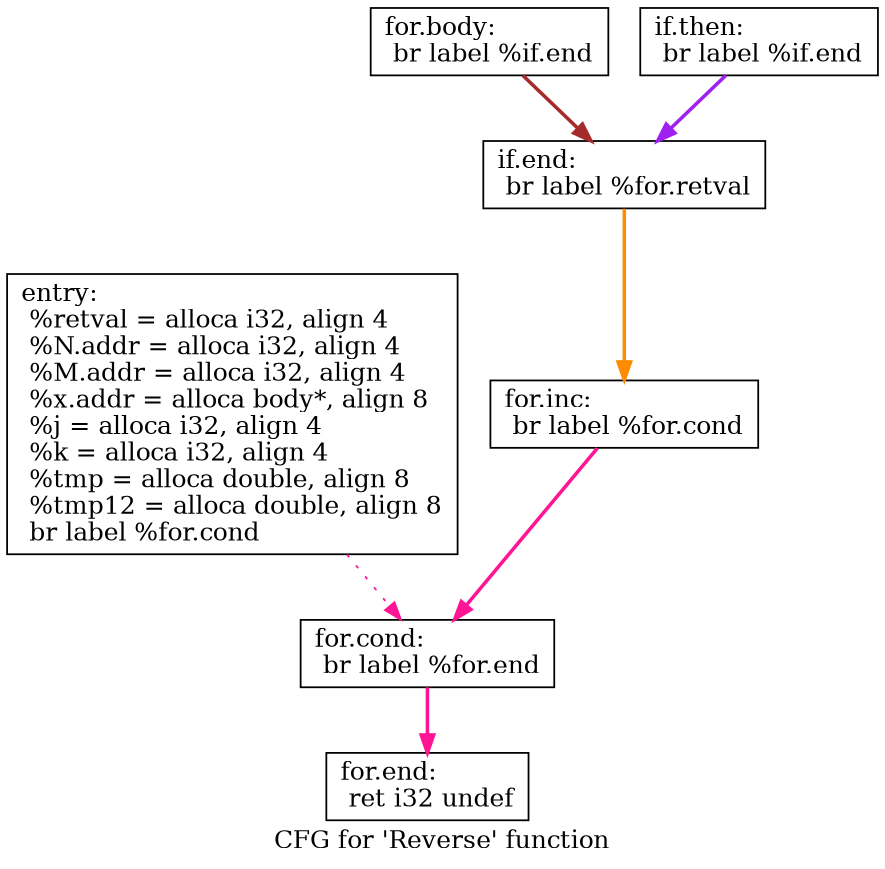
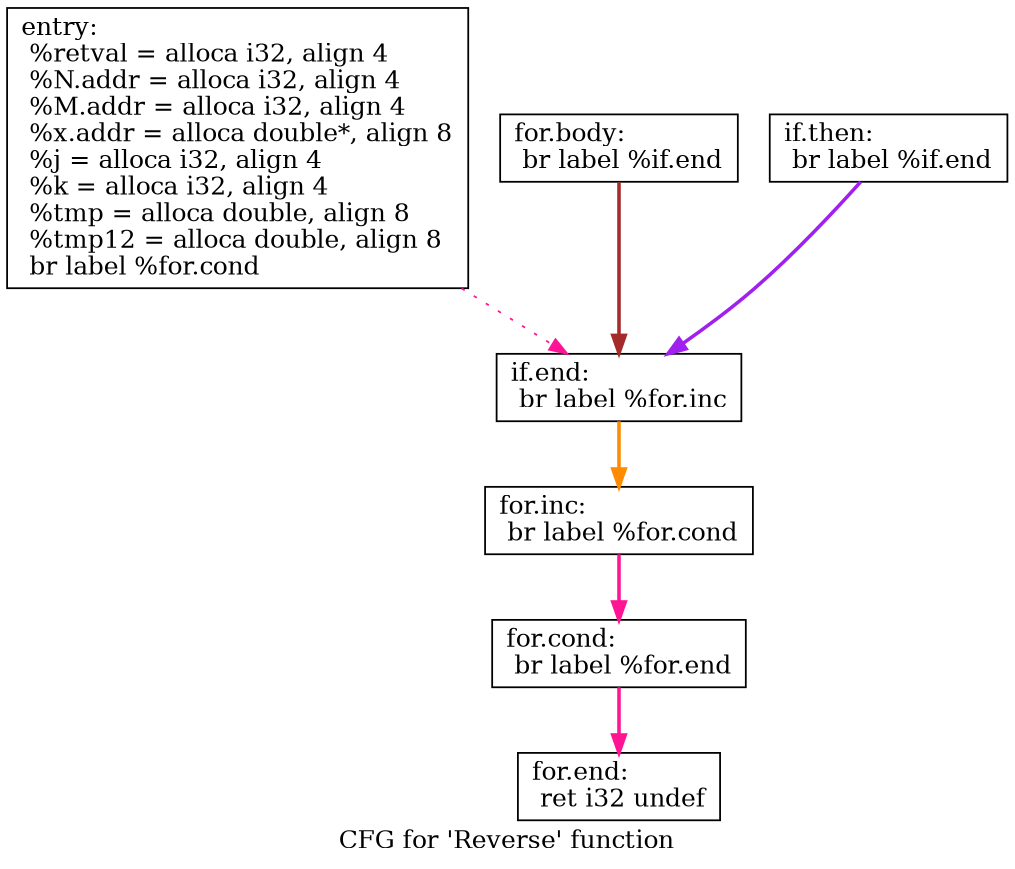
(624, 187) -> (619, 400)
(225, 400) -> (238, 134)
(368, 580) -> (507, 316)
